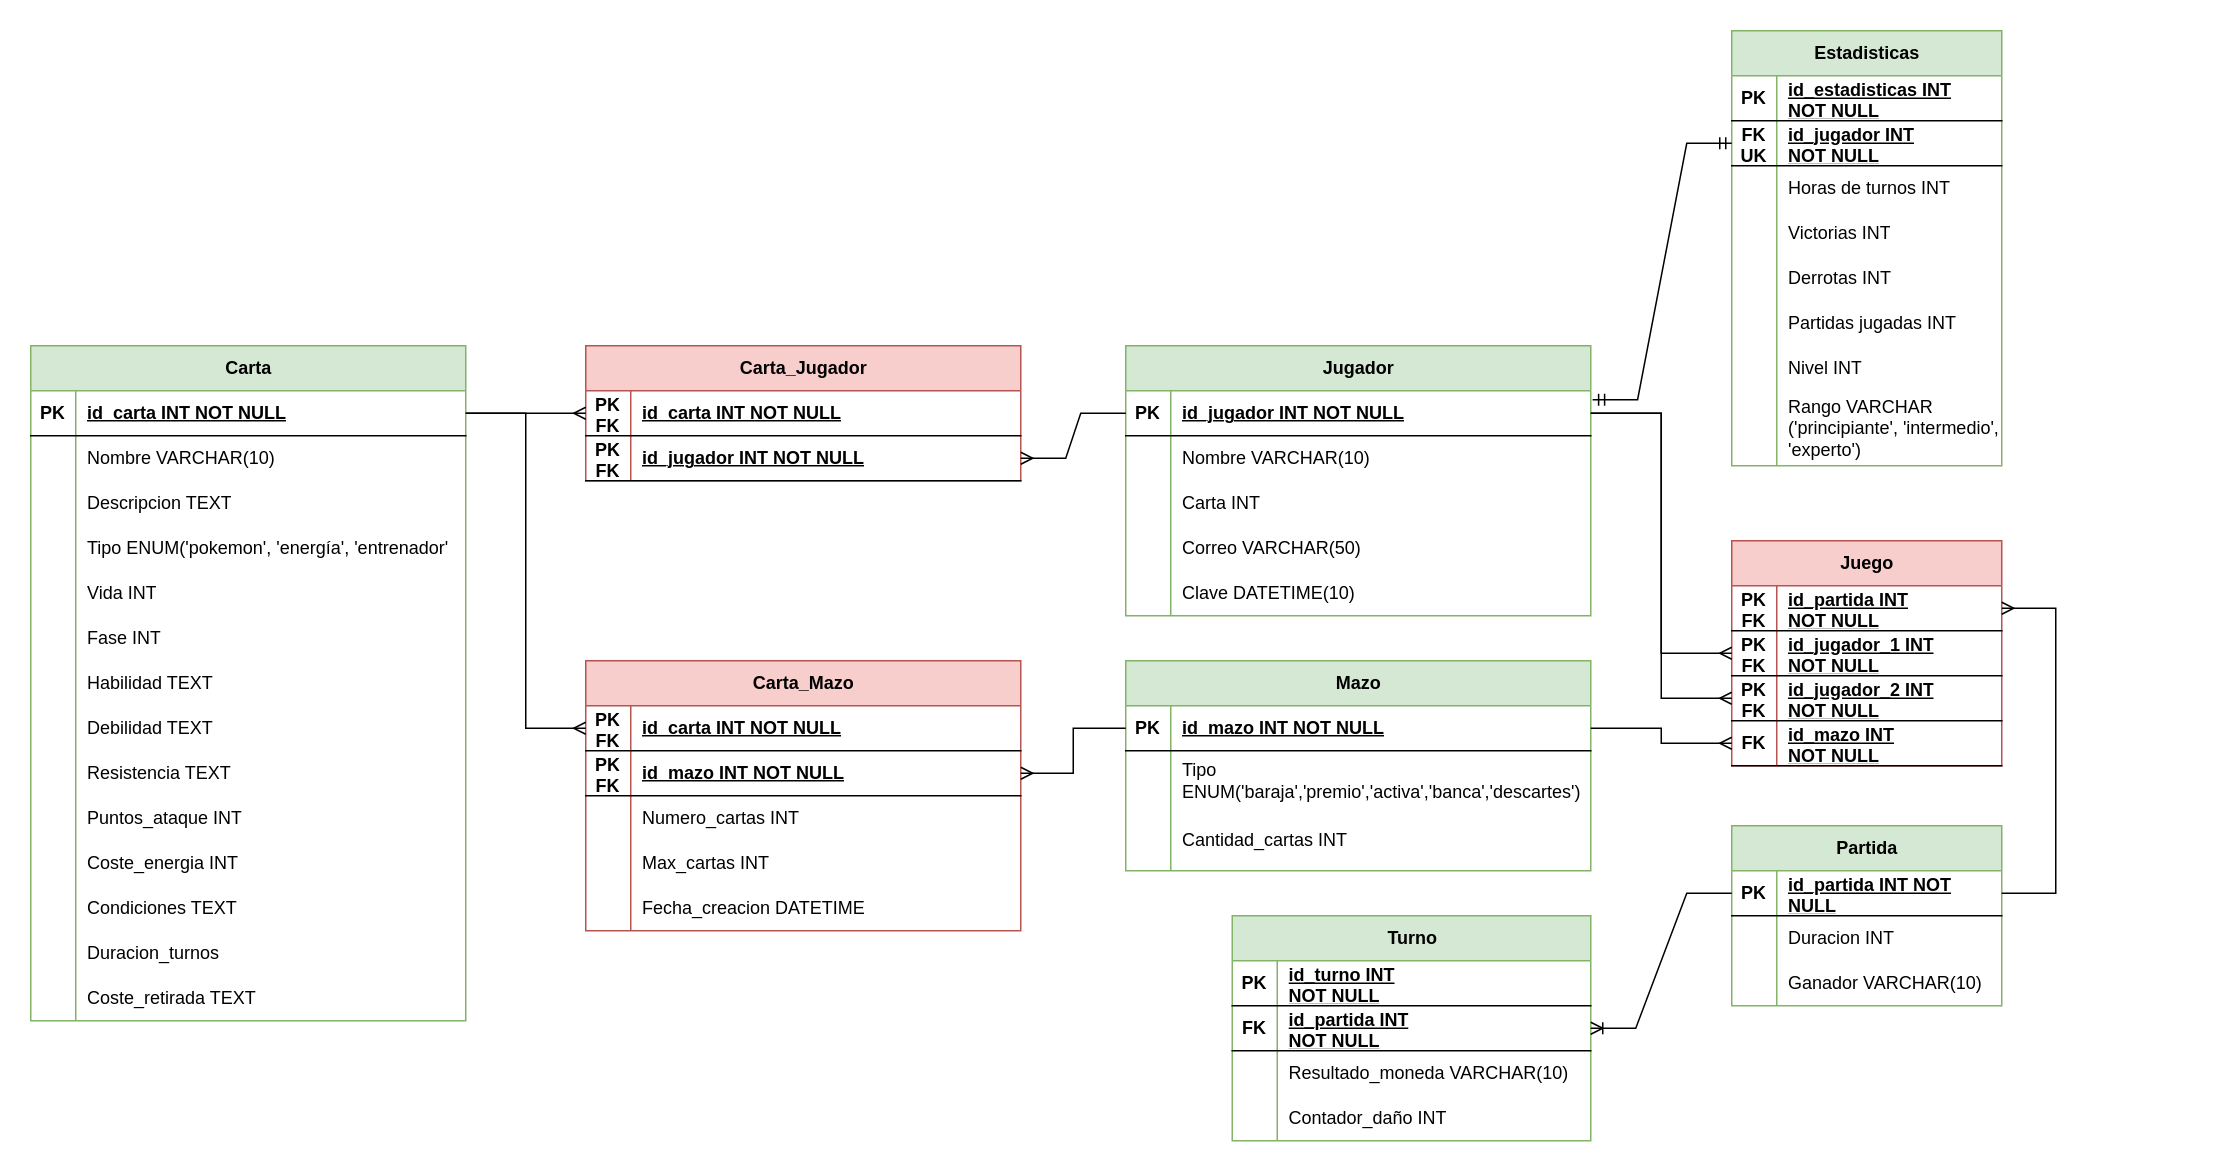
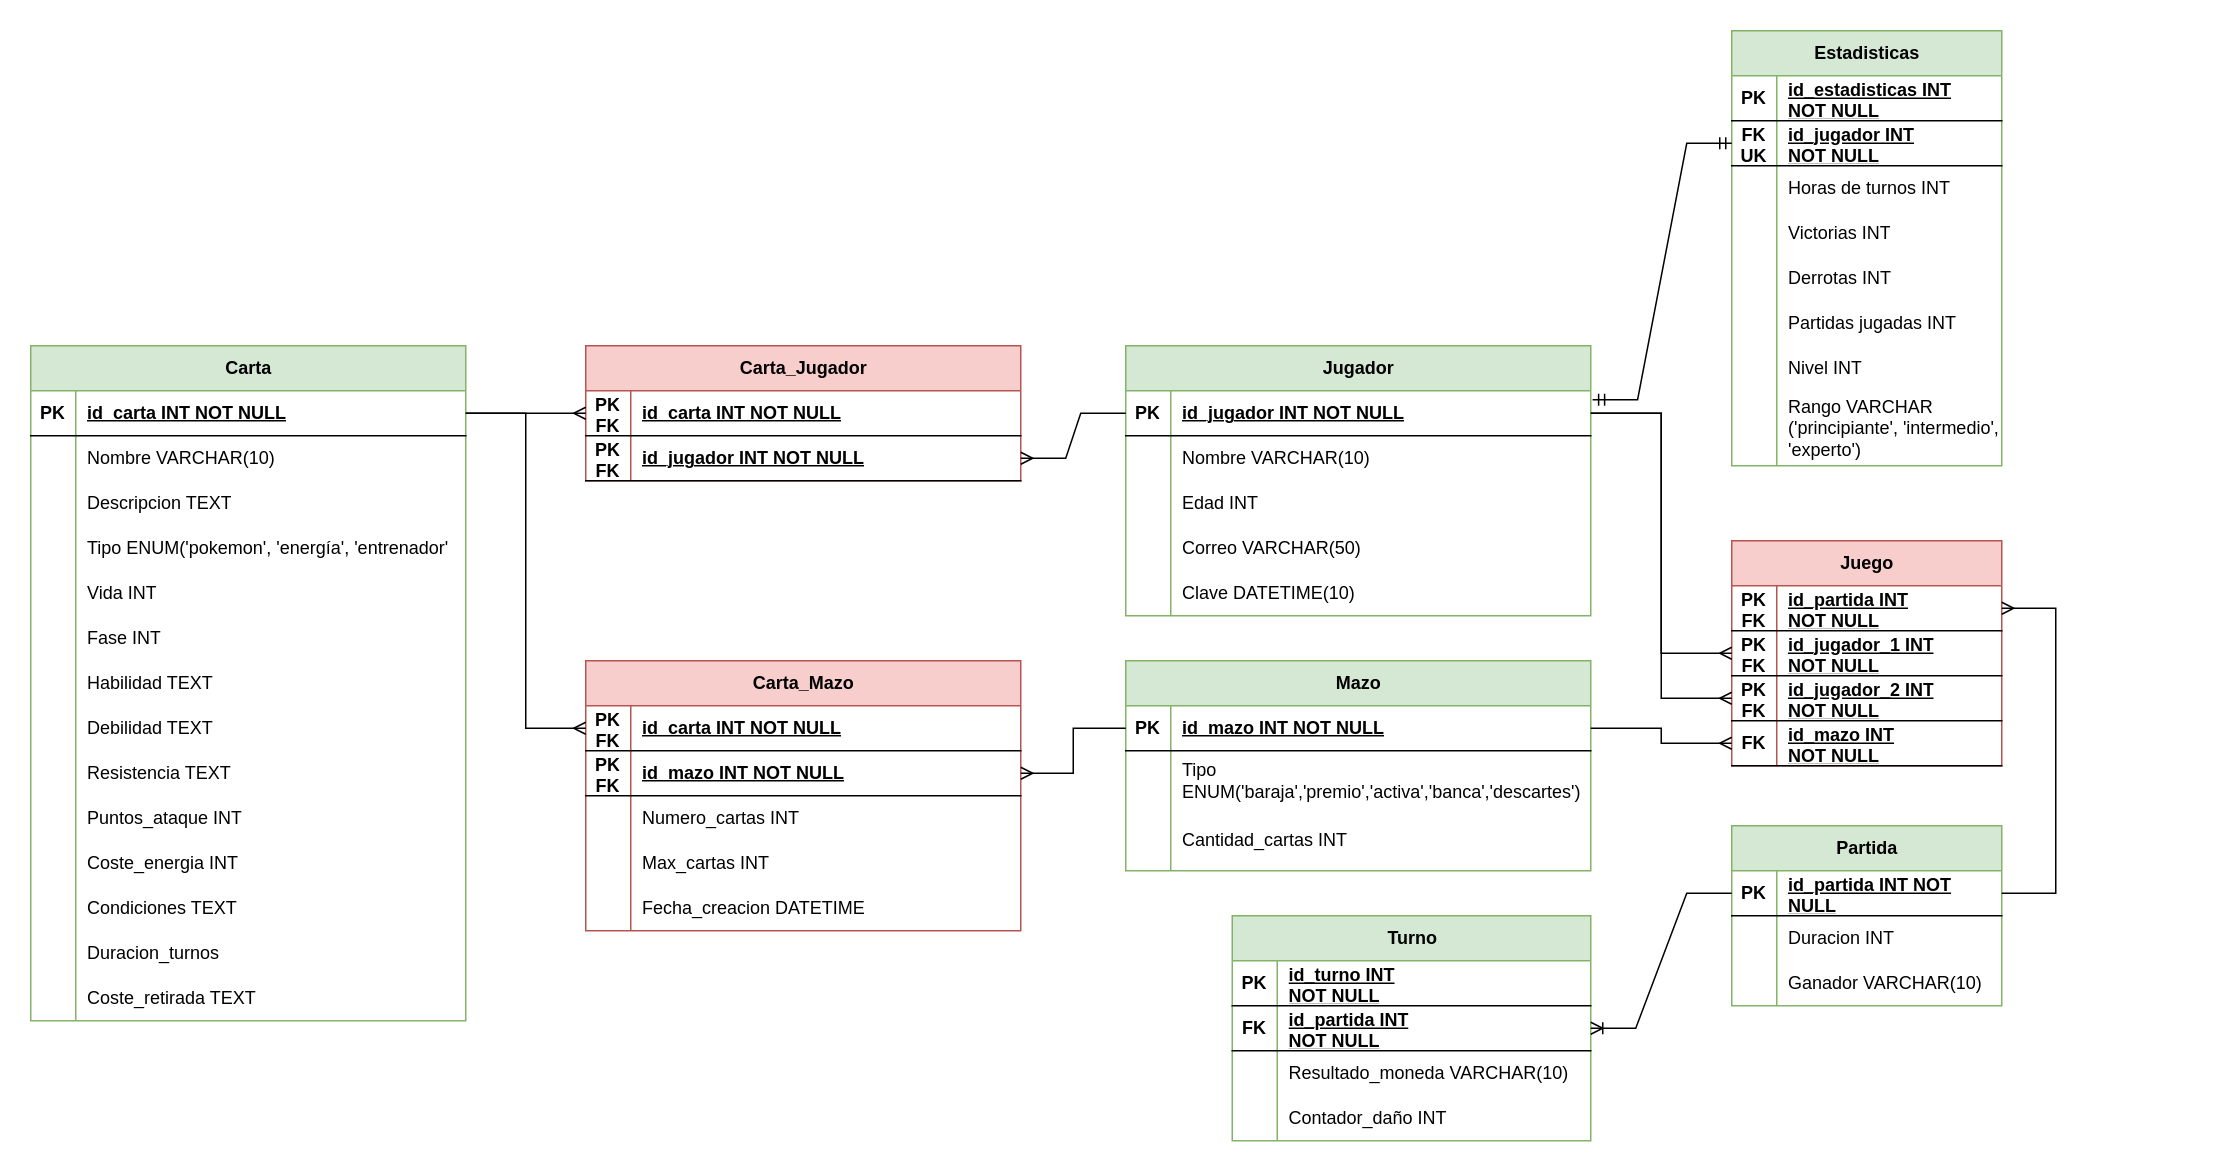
(1226, 503) -> (1221, 503)
